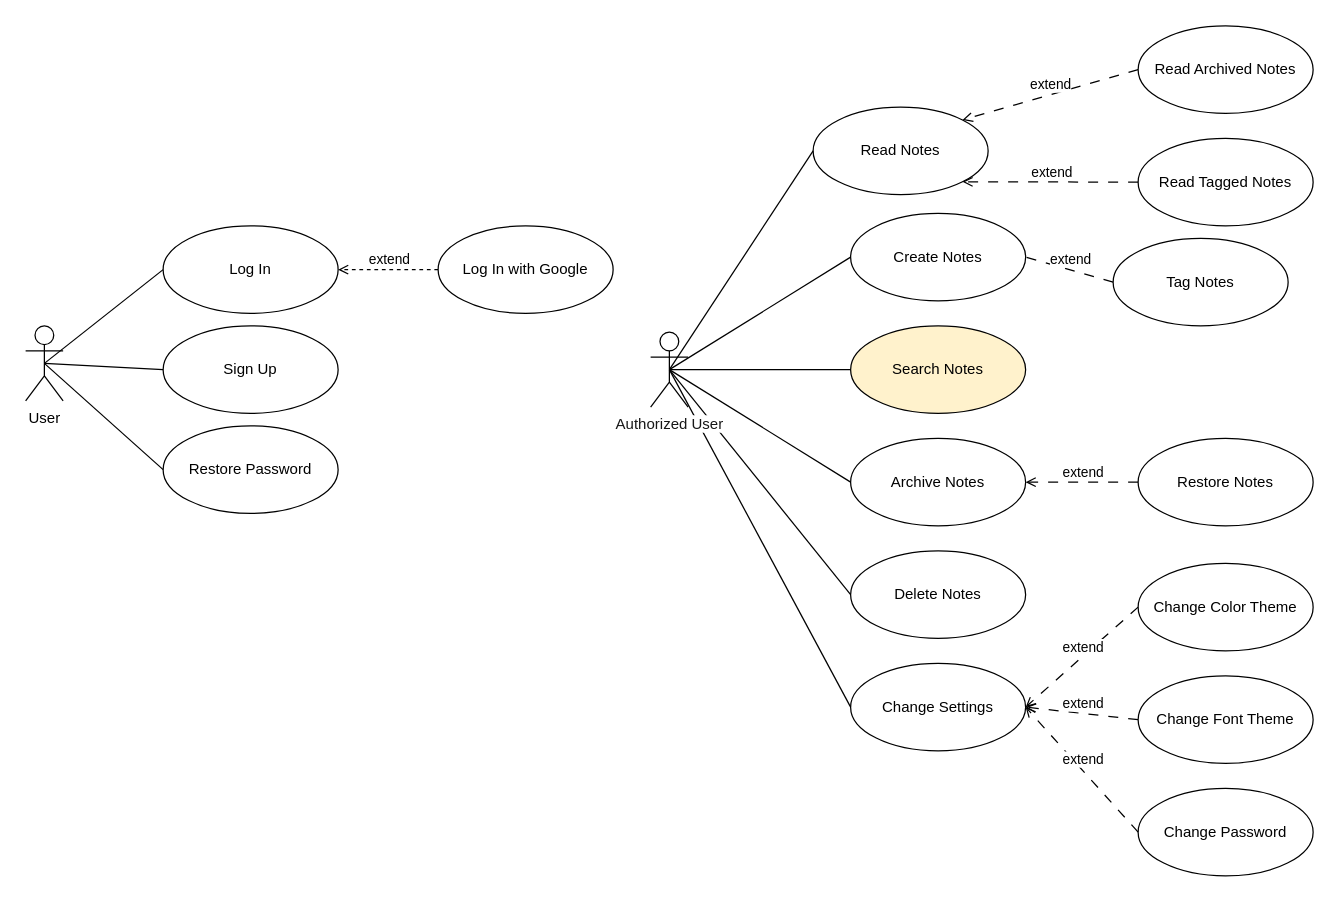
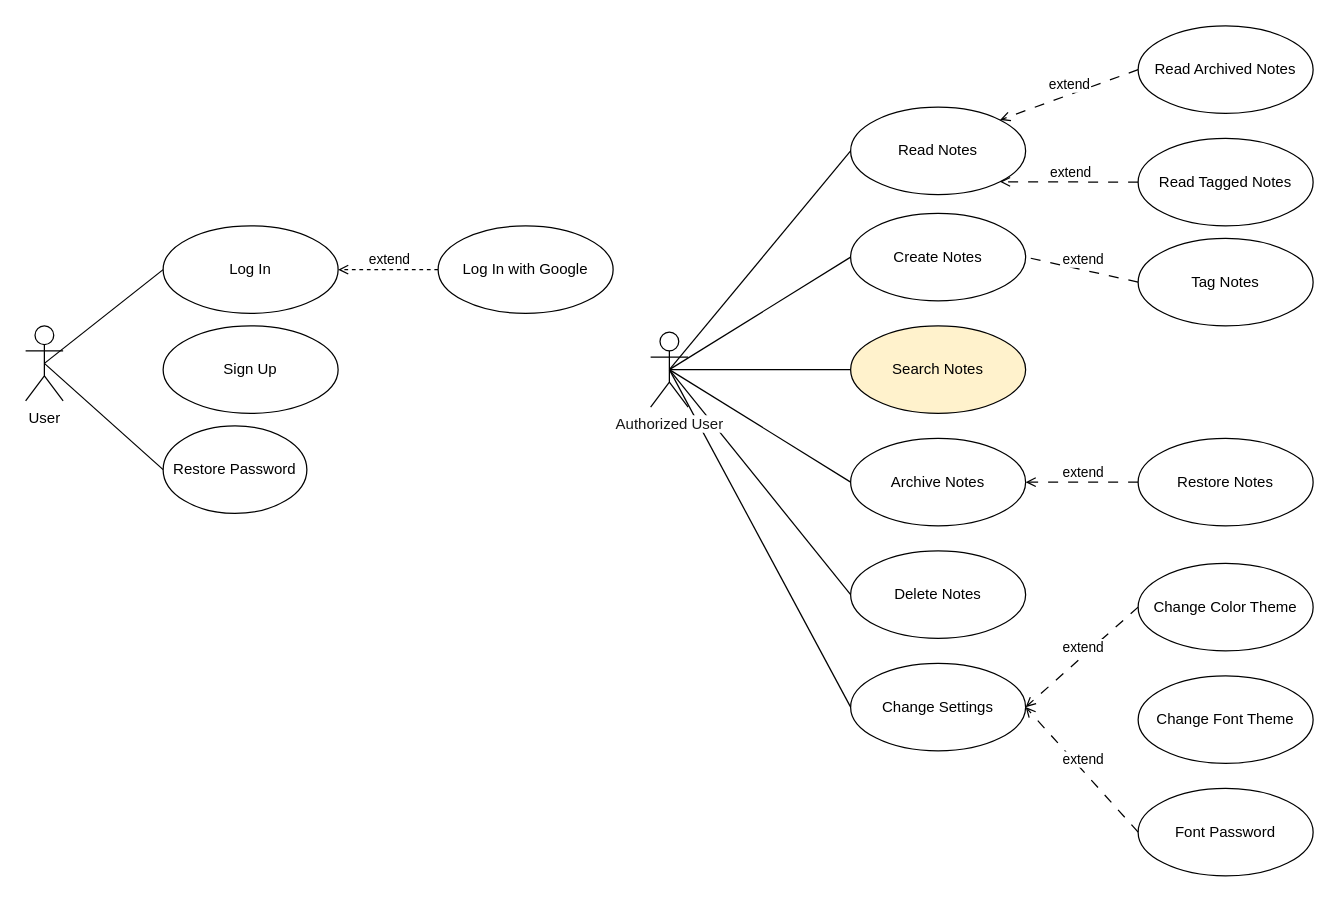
(901, 151) -> (938, 151)
(1201, 282) -> (1226, 282)
(106, 366) -> none
(251, 469) -> (235, 469)
(1113, 717) -> none
(1226, 832) -> (1226, 832)
